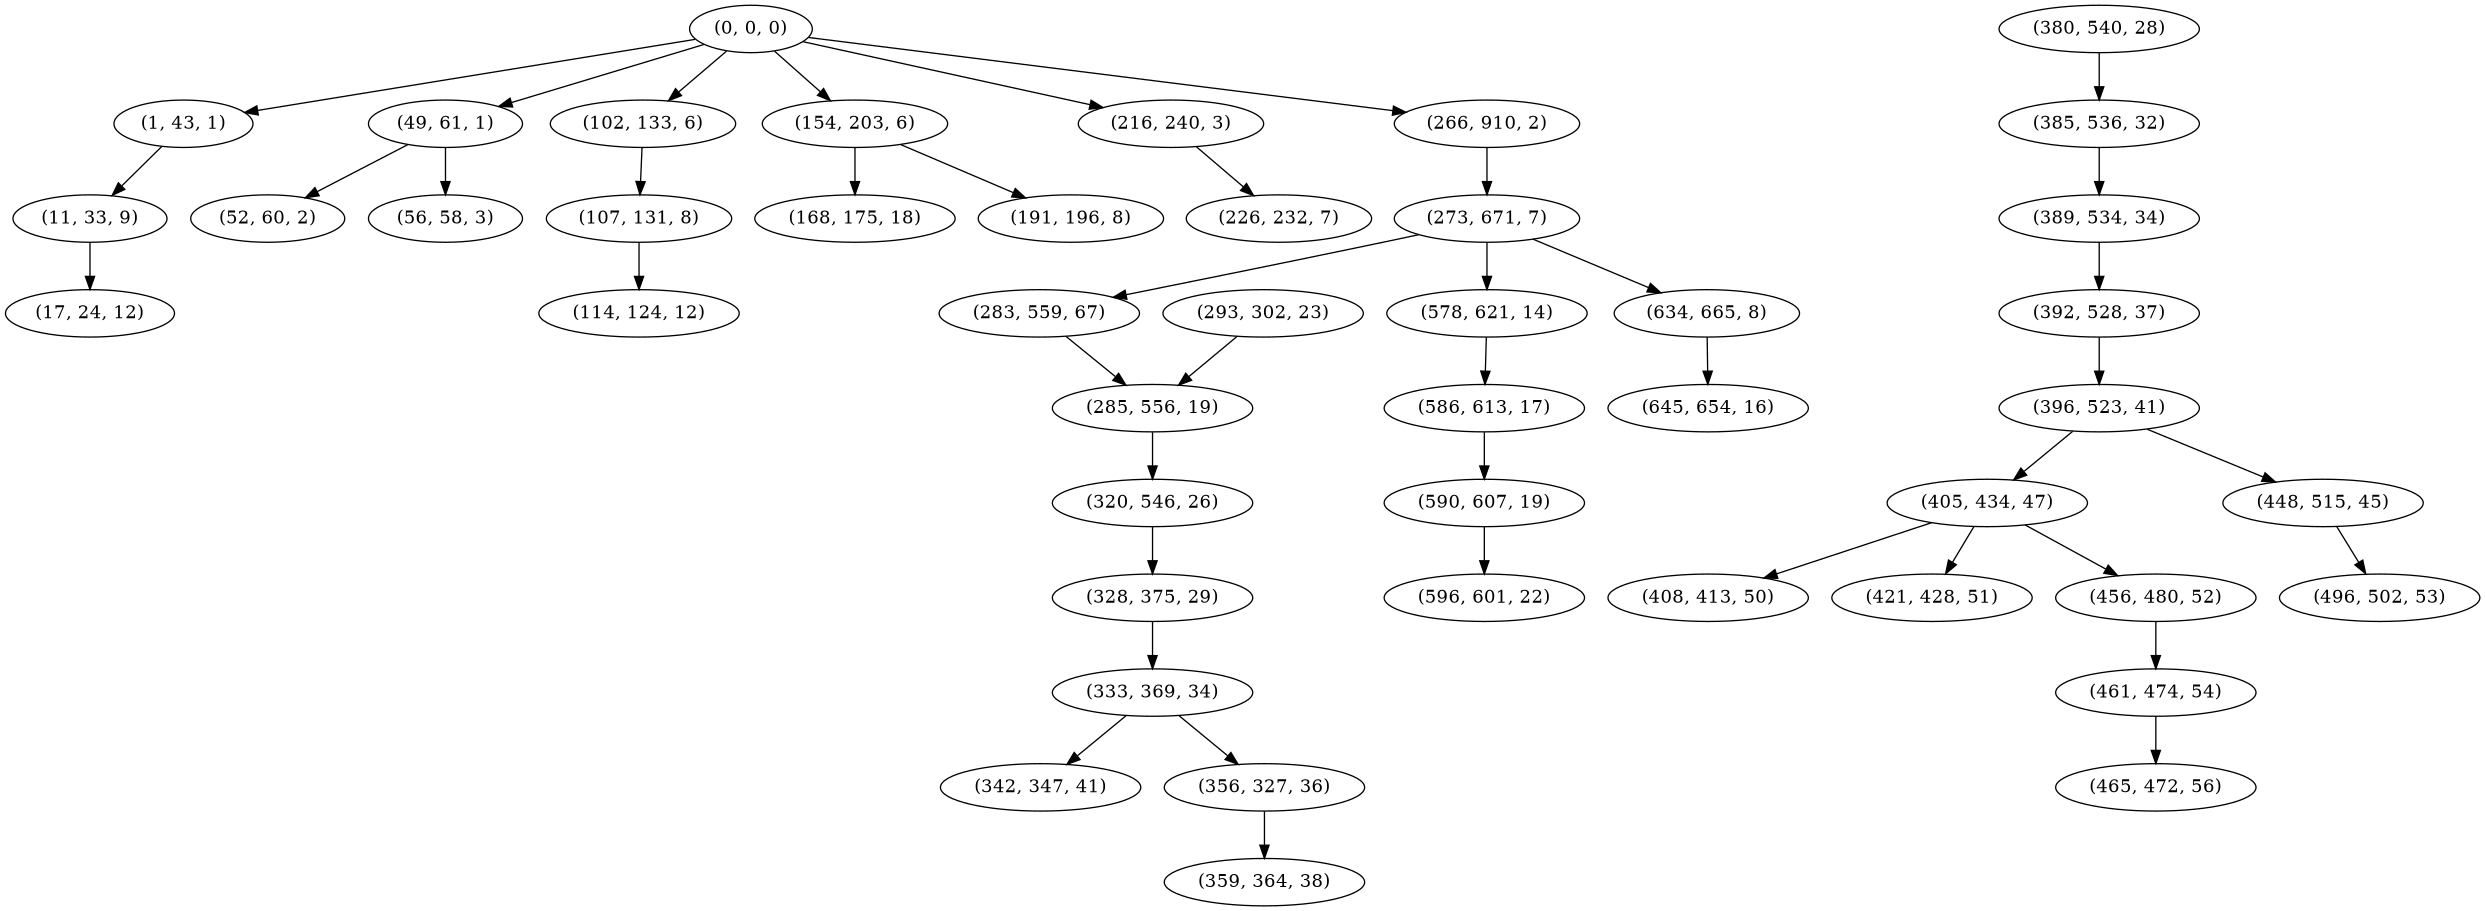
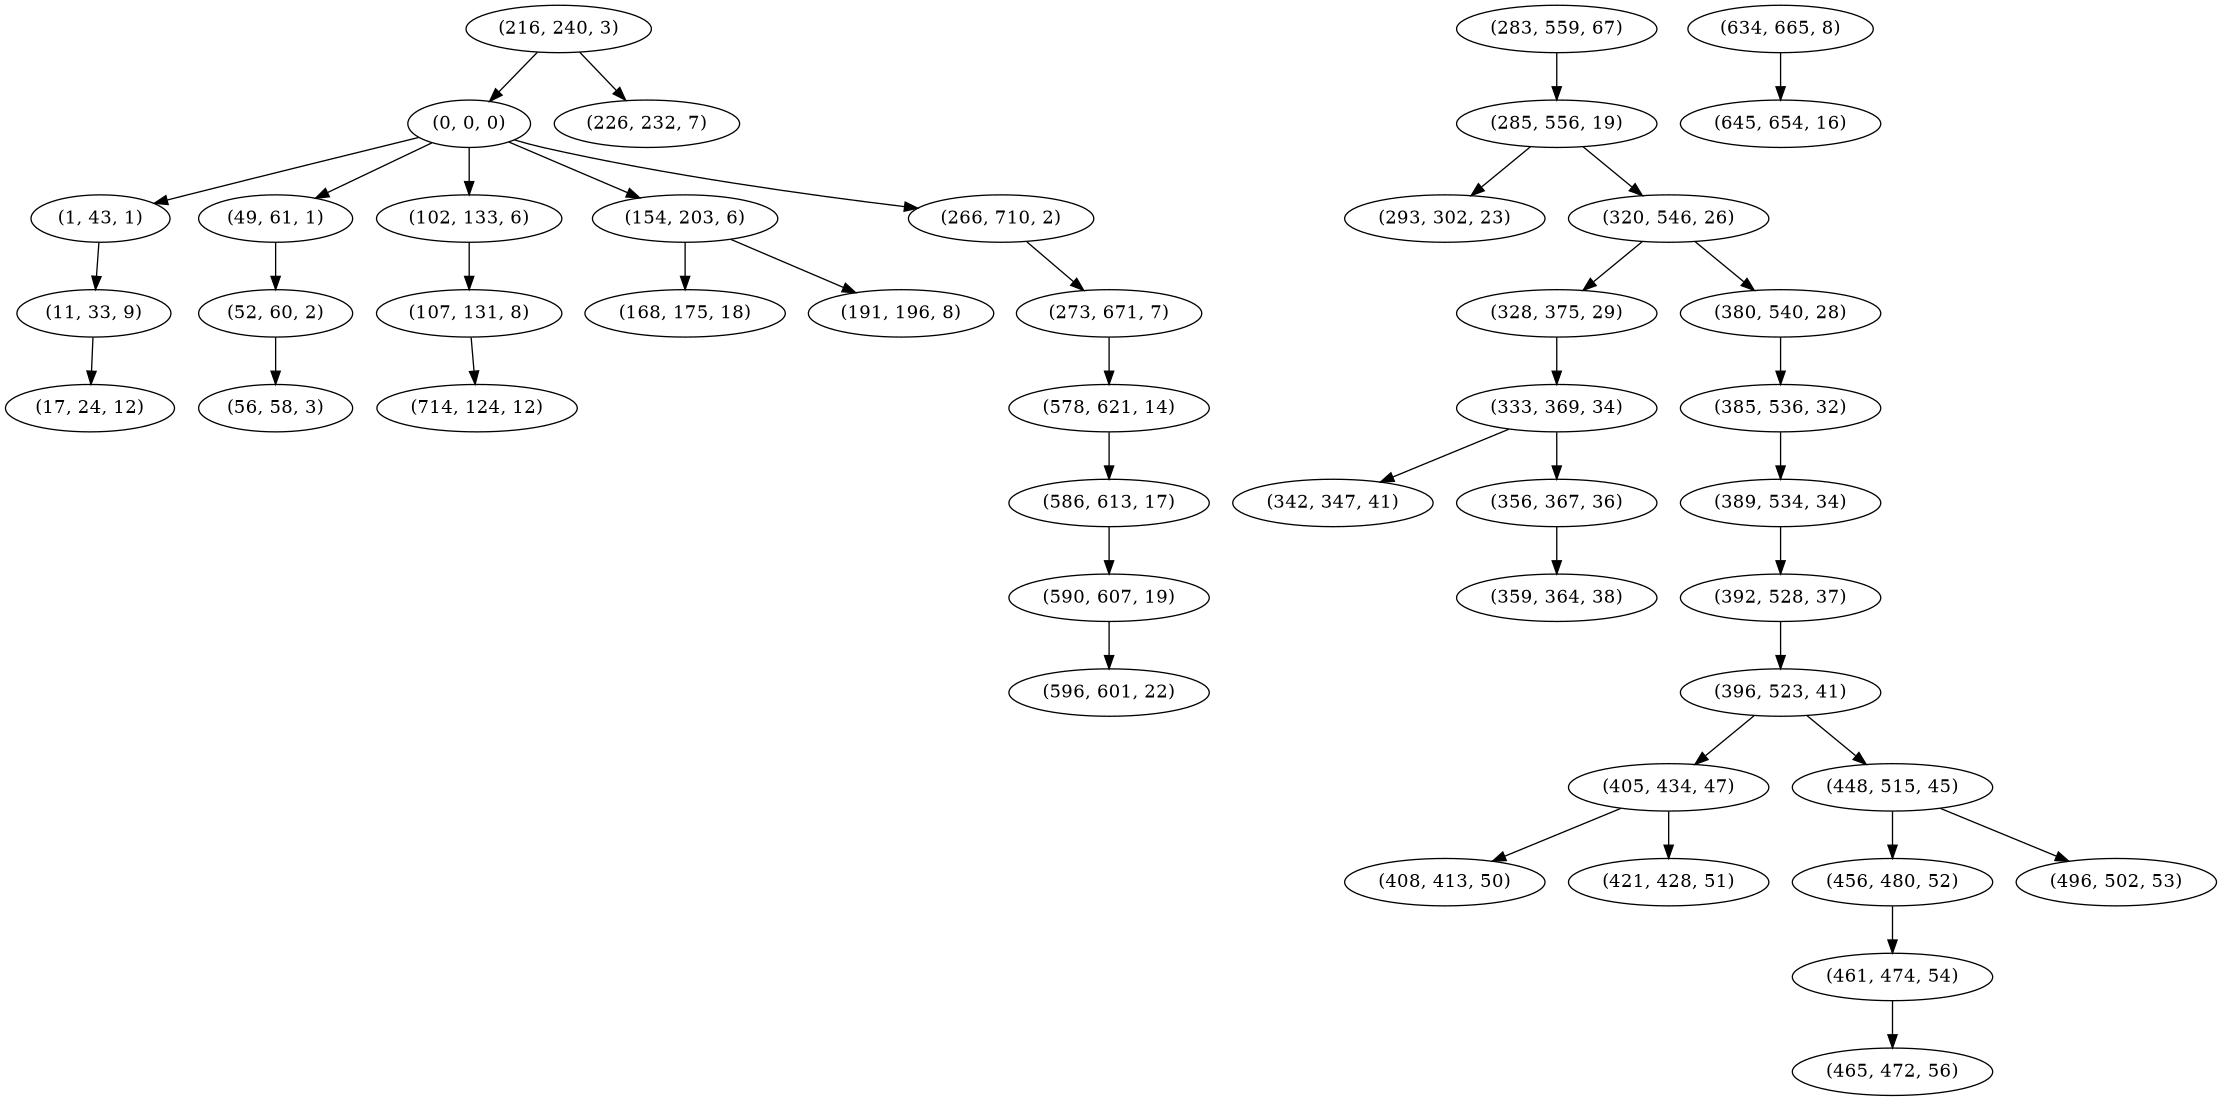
(947, 73) -> (518, 72)
(1487, 124) -> (1001, 219)
(445, 165) -> (276, 354)
none -> (1719, 262)
(1591, 263) -> none
(1273, 265) -> none
(639, 313) -> (477, 408)
(1213, 357) -> (1506, 167)
(2065, 547) -> (1892, 828)
(1264, 787) -> (1557, 503)
